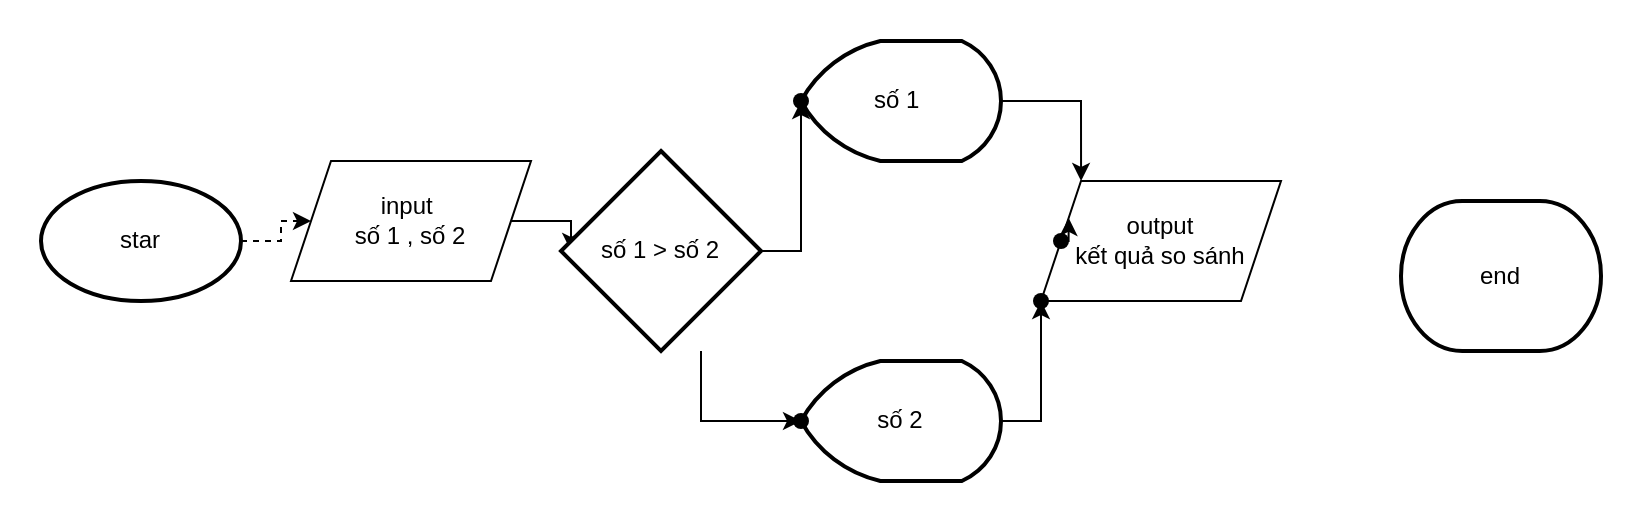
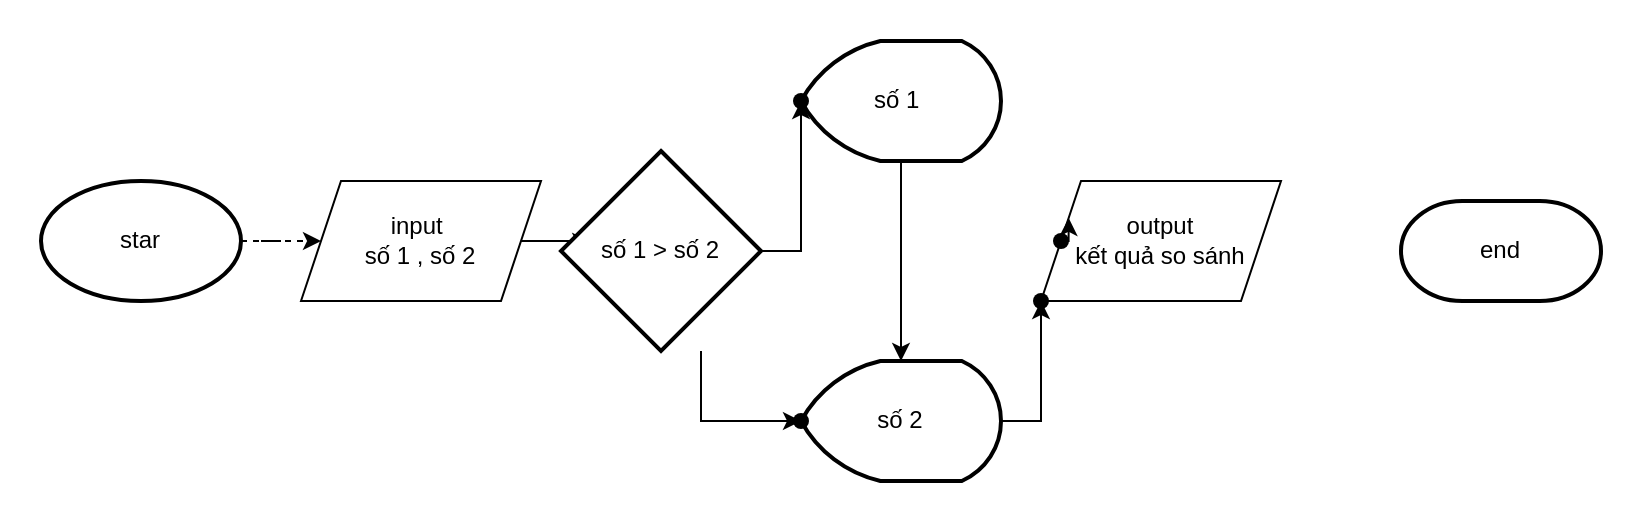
(1074, 101) -> (901, 254)
(411, 221) -> (421, 241)
(1501, 276) -> (1501, 251)
